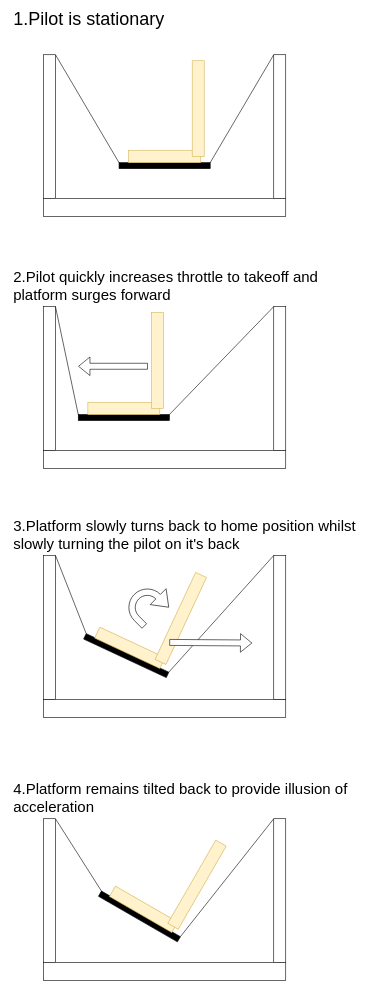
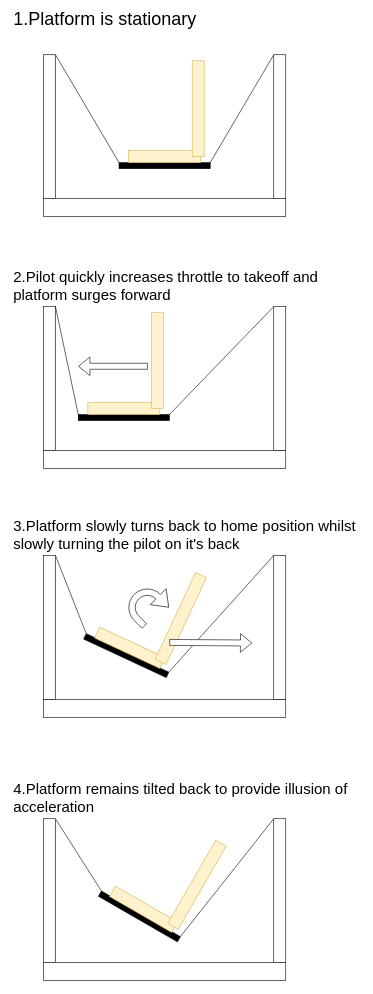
(103, 18) -> (115, 18)
